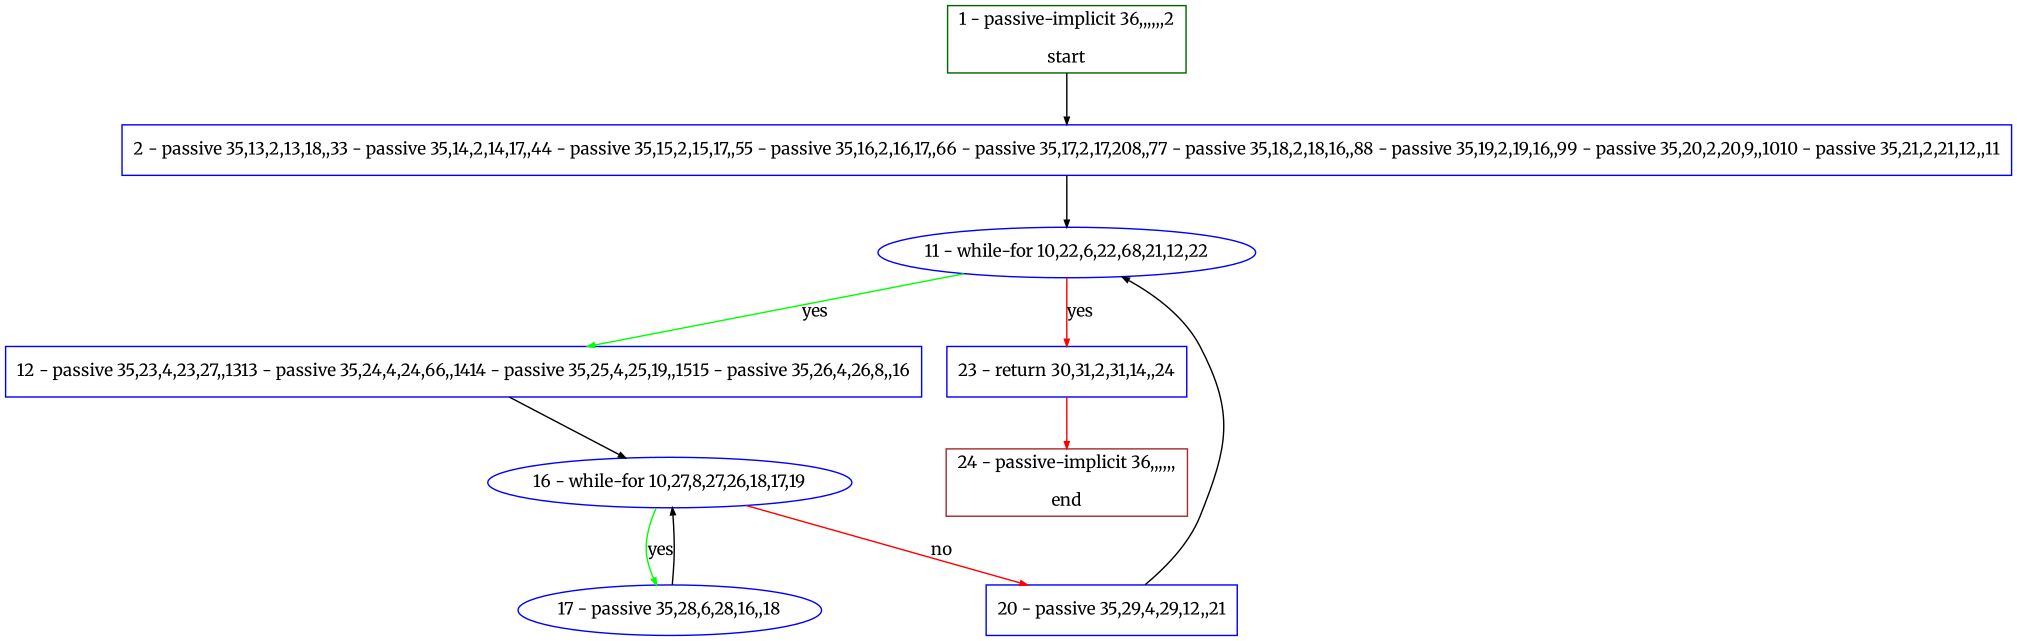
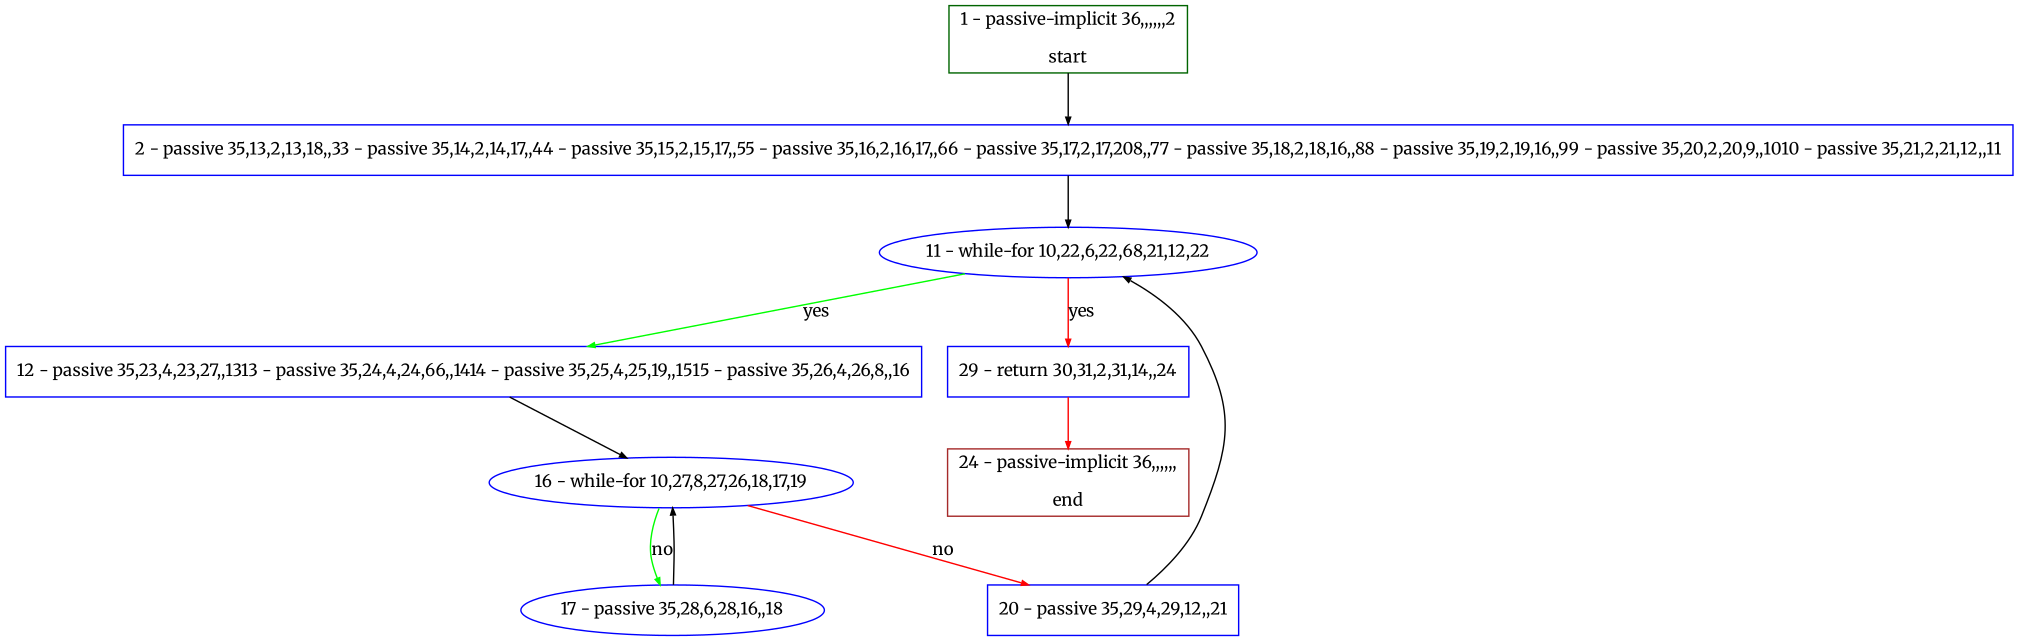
(1067, 372) -> (1068, 372)
(661, 551) -> (663, 551)
